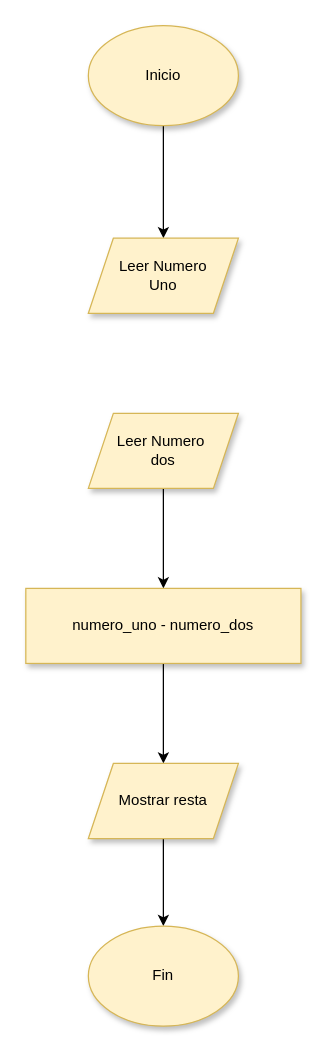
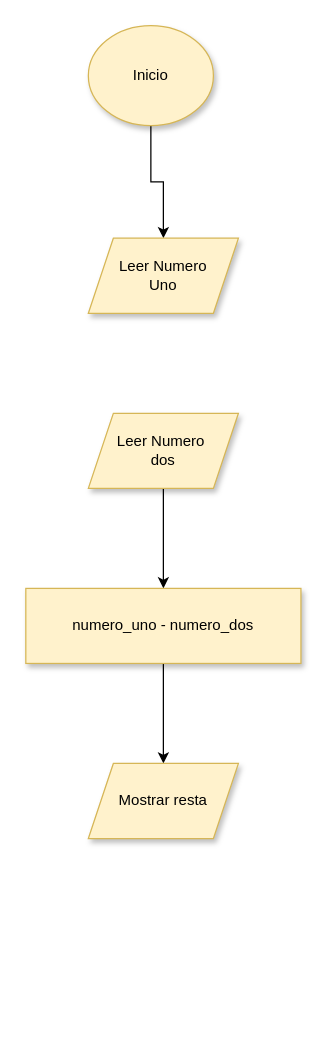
(163, 76) -> (151, 76)
(163, 877) -> none
(163, 976) -> none
